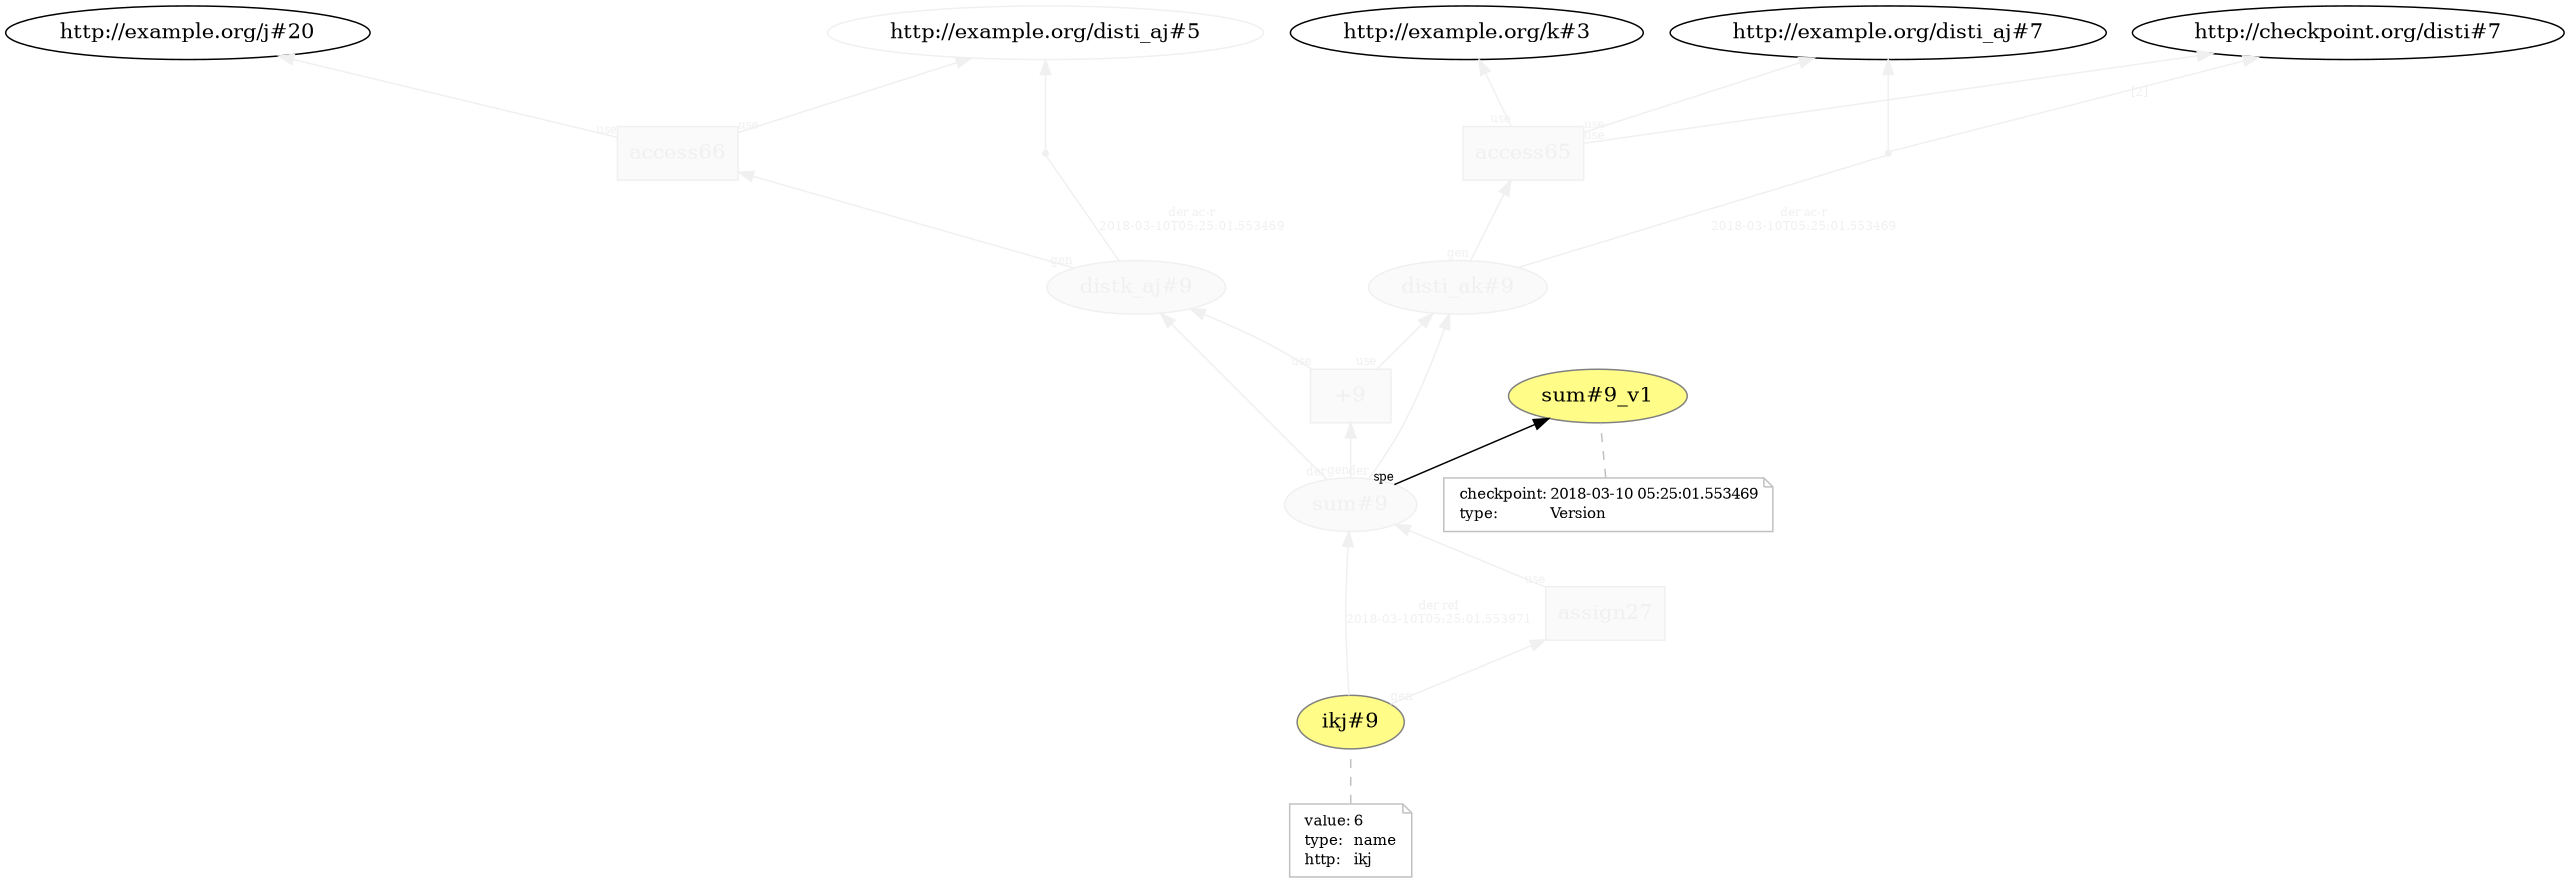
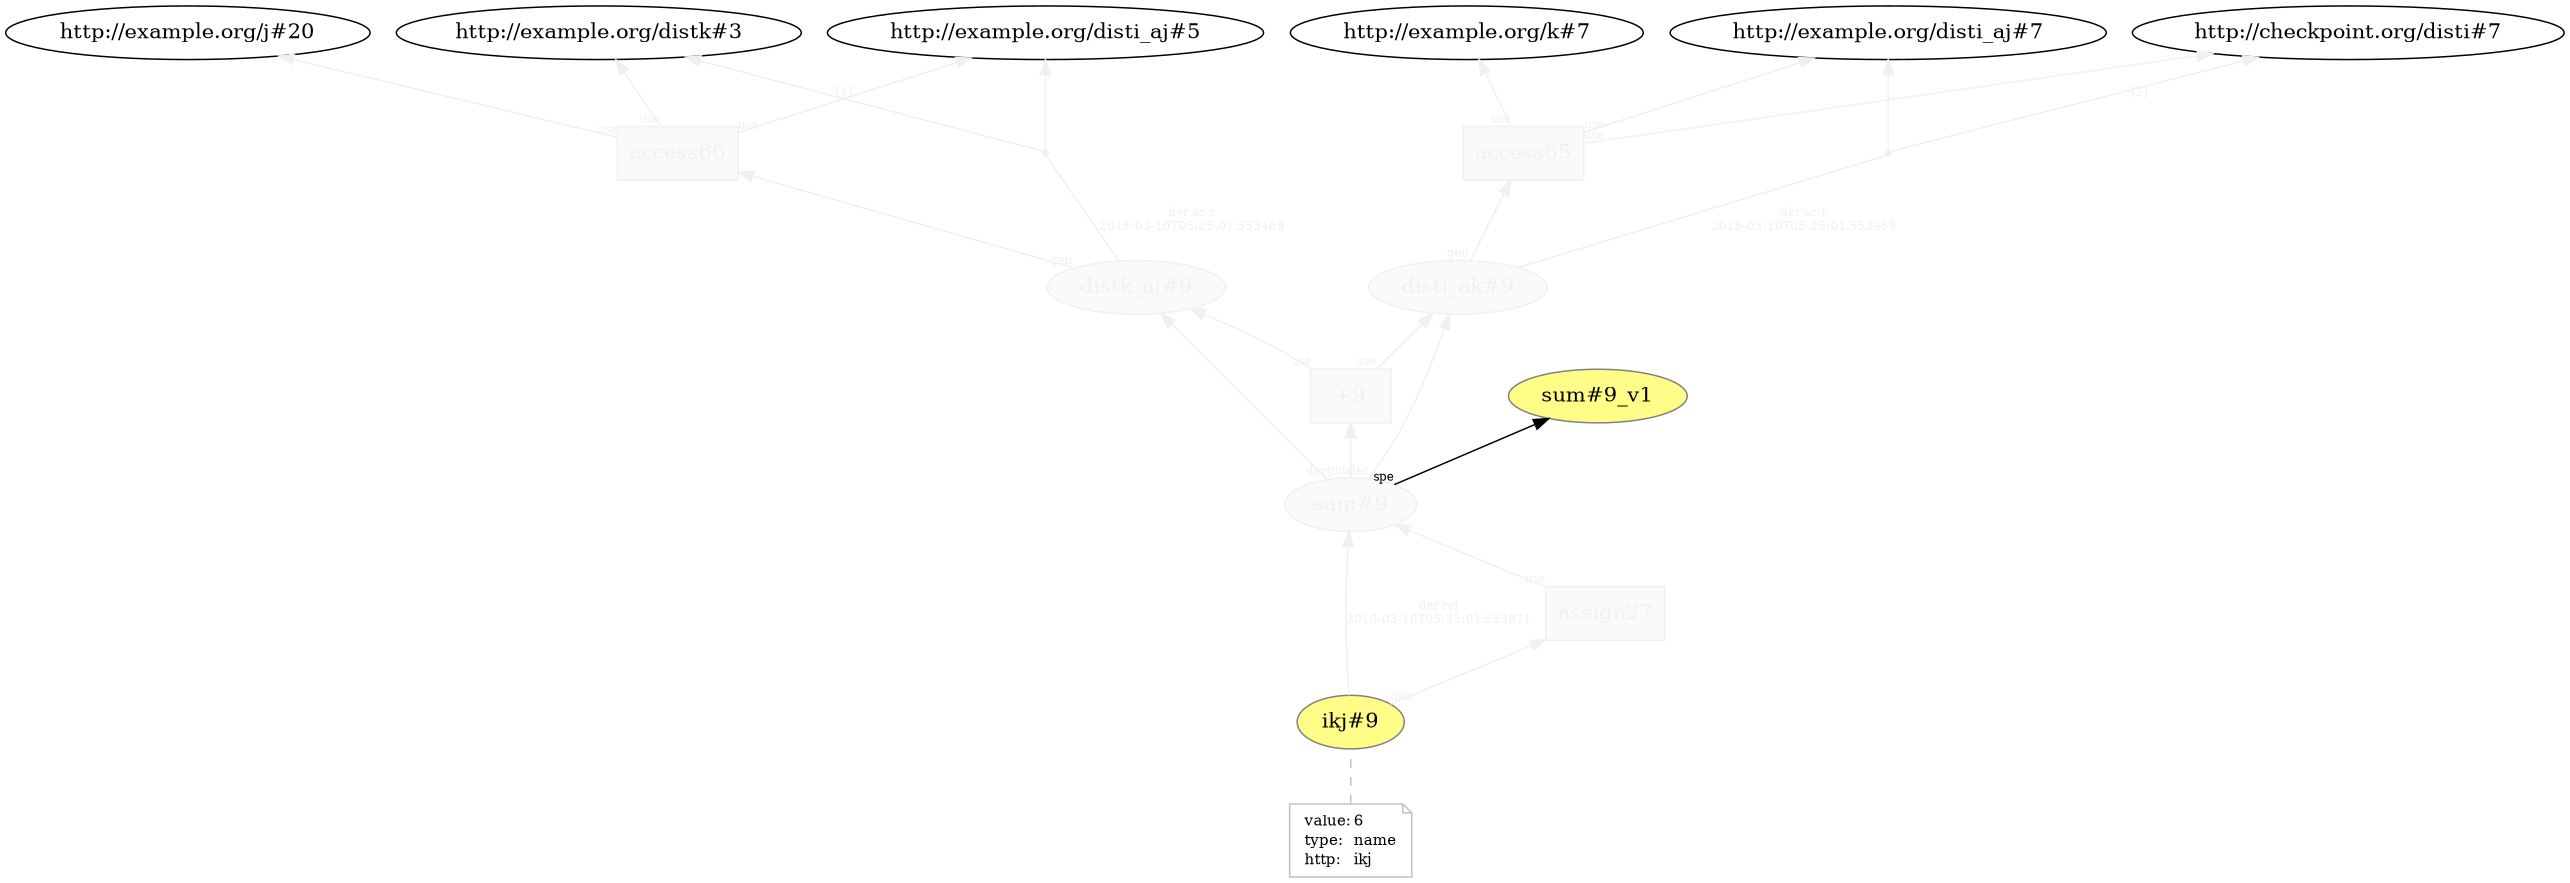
none -> (599, 33)
(1045, 33) -> (1045, 33)
(1467, 33) -> (1467, 33)
(1608, 505) -> none
